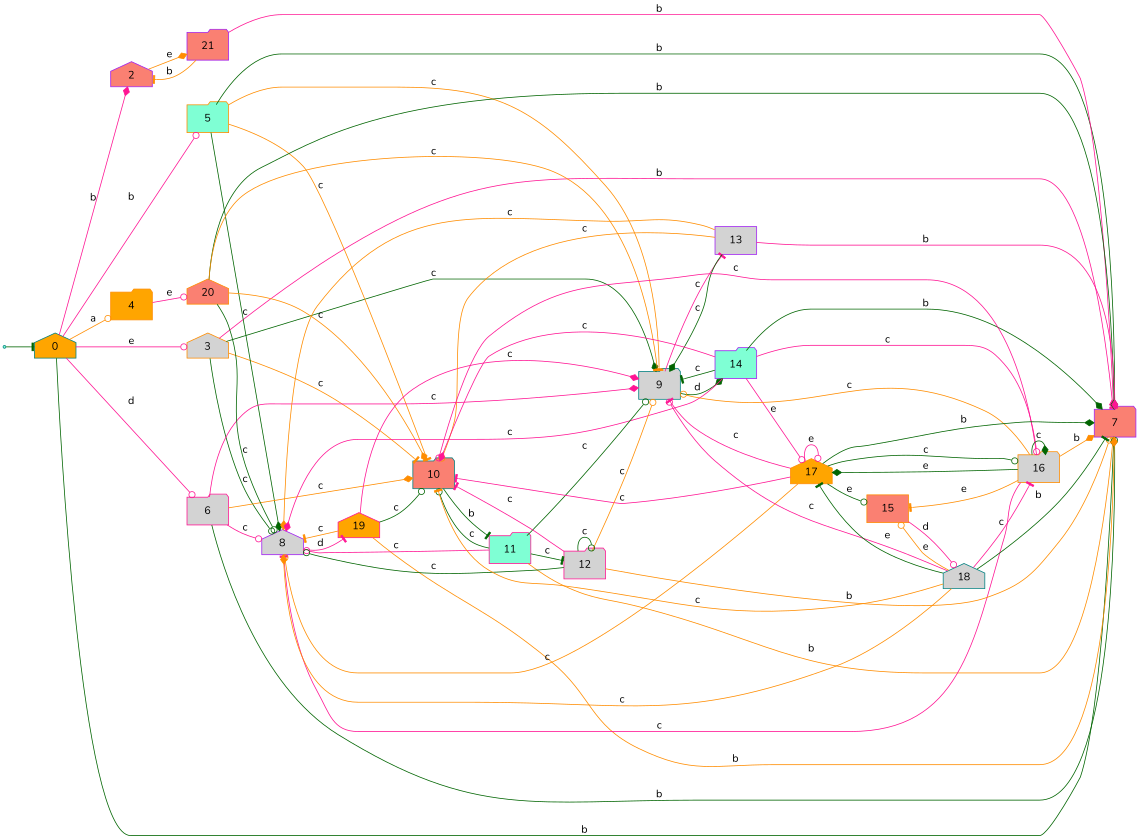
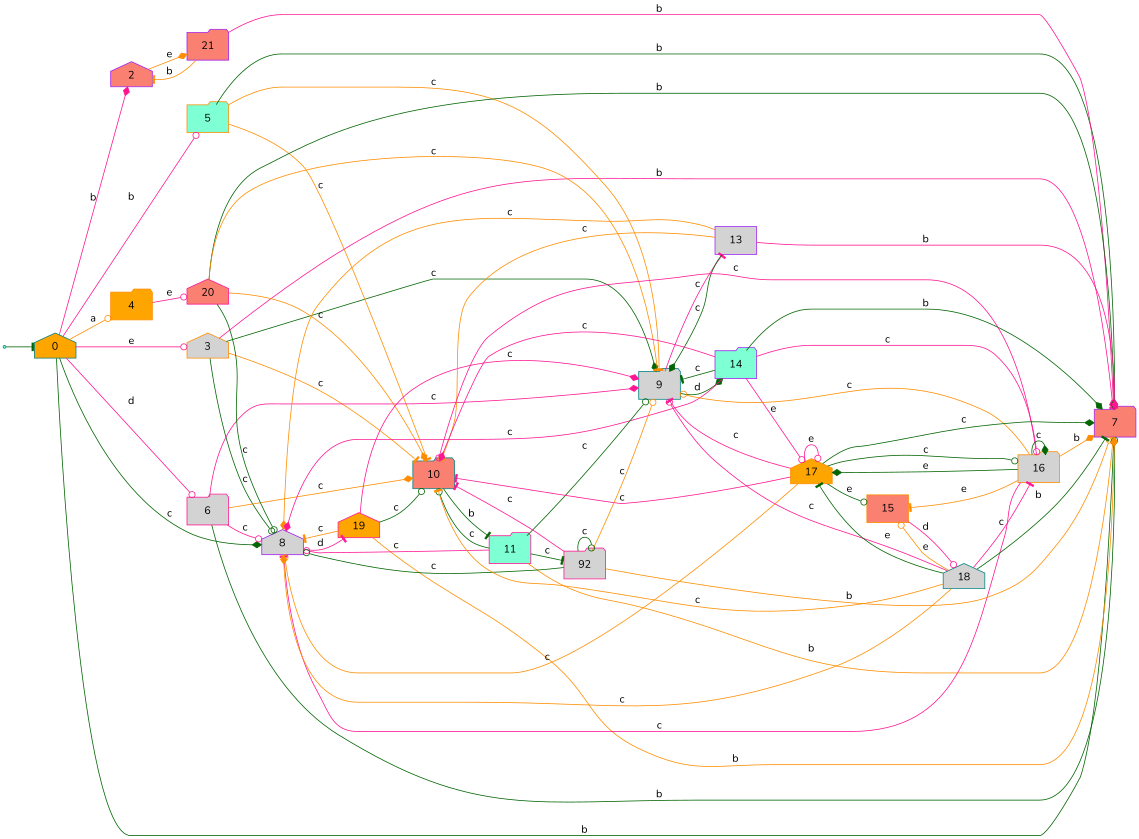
(208, 293) -> (208, 293)
(245, 327) -> (128, 483)
(964, 420) -> (964, 420)
(585, 565) -> (585, 565)
